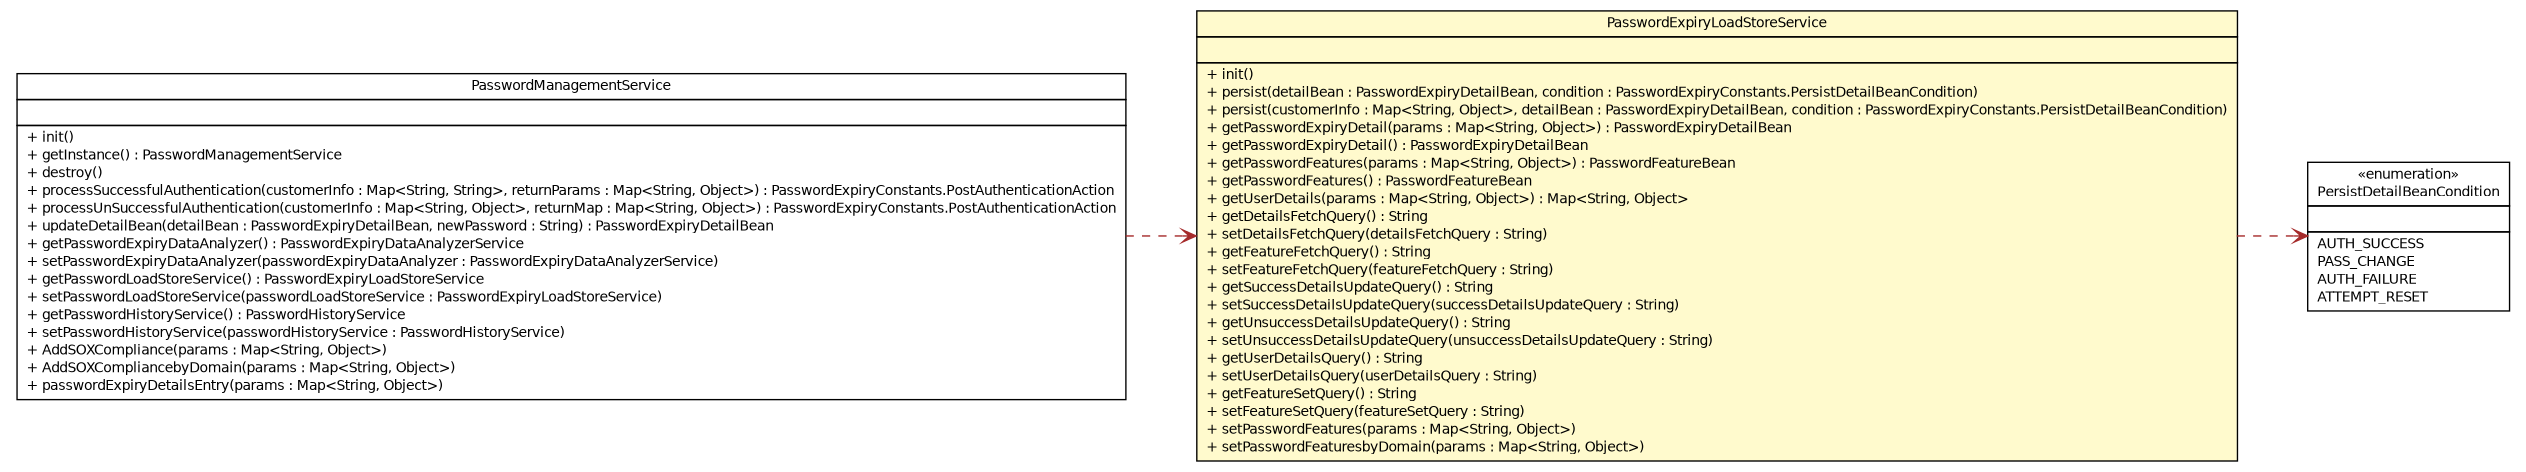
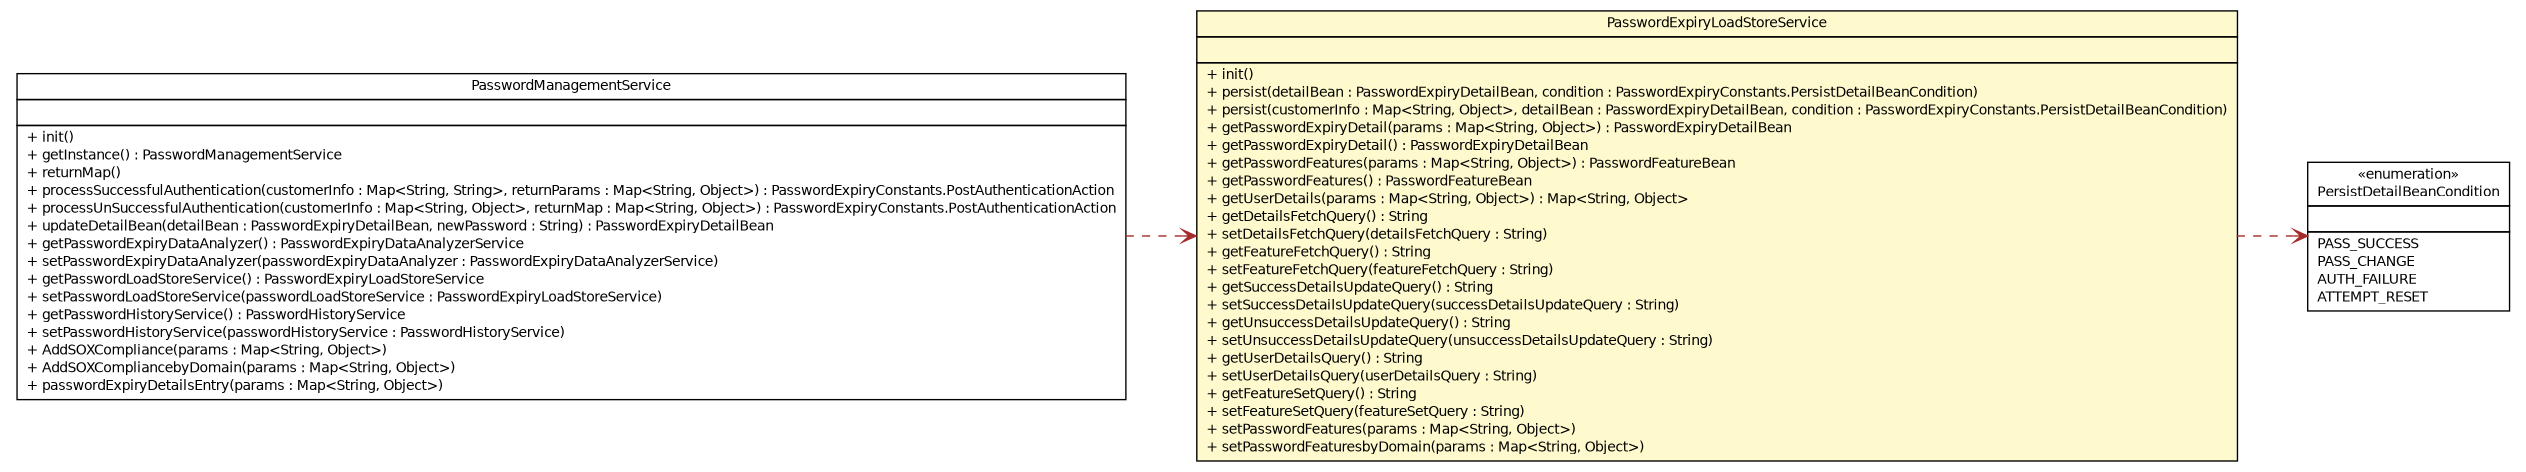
(65, 173) -> (74, 173)
(2371, 244) -> (2368, 244)
